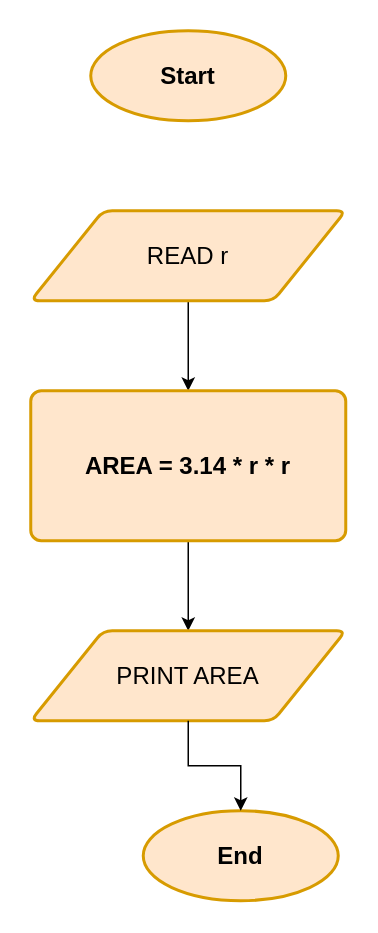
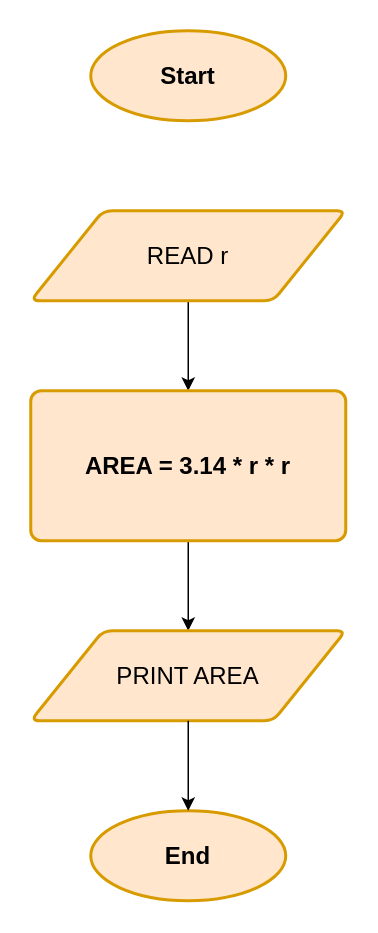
(241, 856) -> (188, 856)
